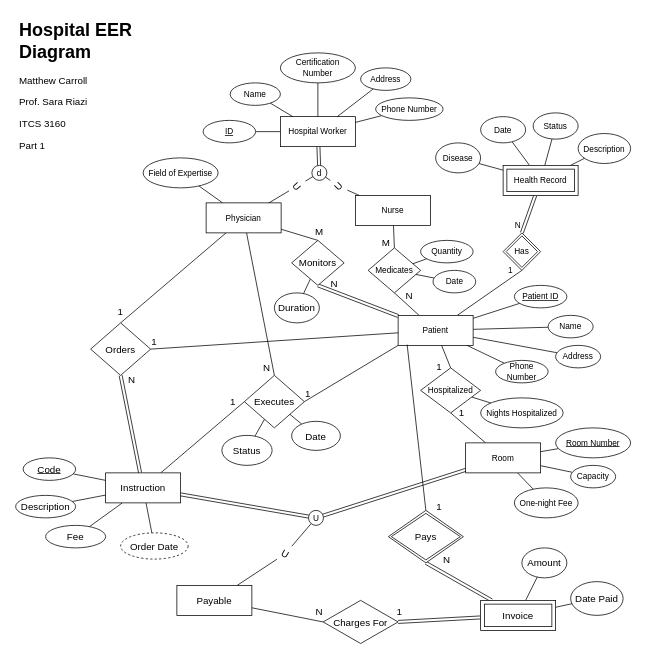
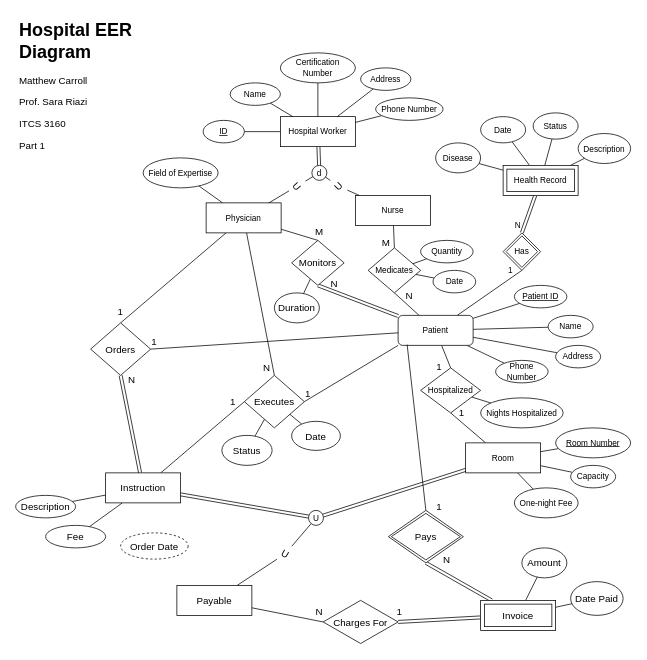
(229, 132) -> (224, 132)
(435, 330) -> (435, 330)
(49, 469) -> none
(90, 477) -> none
(149, 518) -> none
